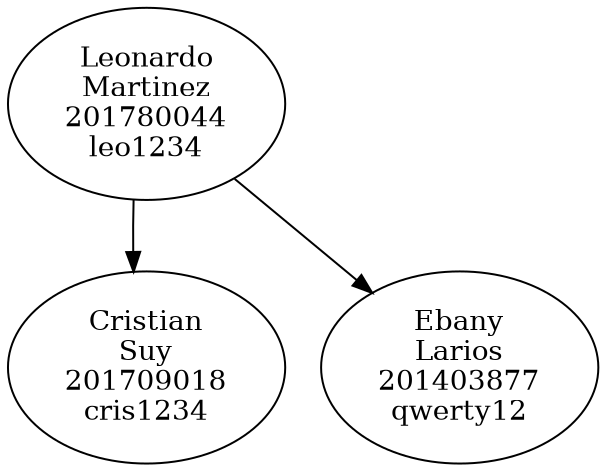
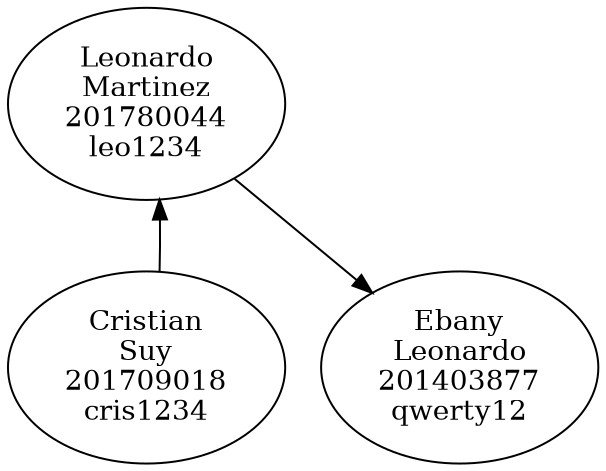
(133, 226) -> (160, 246)
(460, 367) -> (460, 367)
